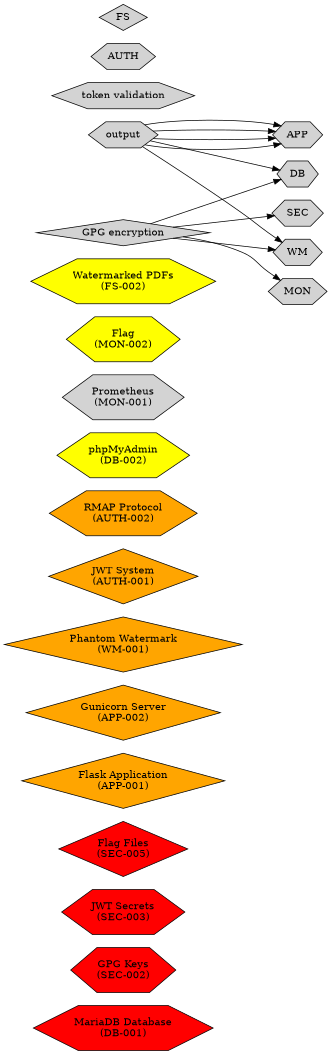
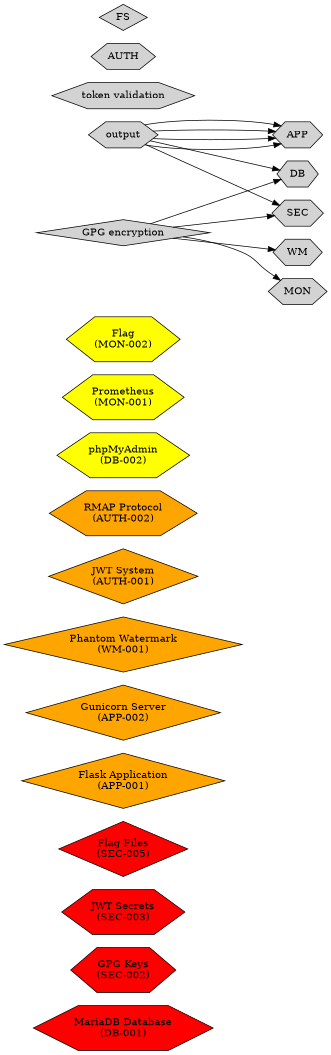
(210, 191) -> (209, 173)
(123, 281) -> none
(123, 397) -> (123, 397)
